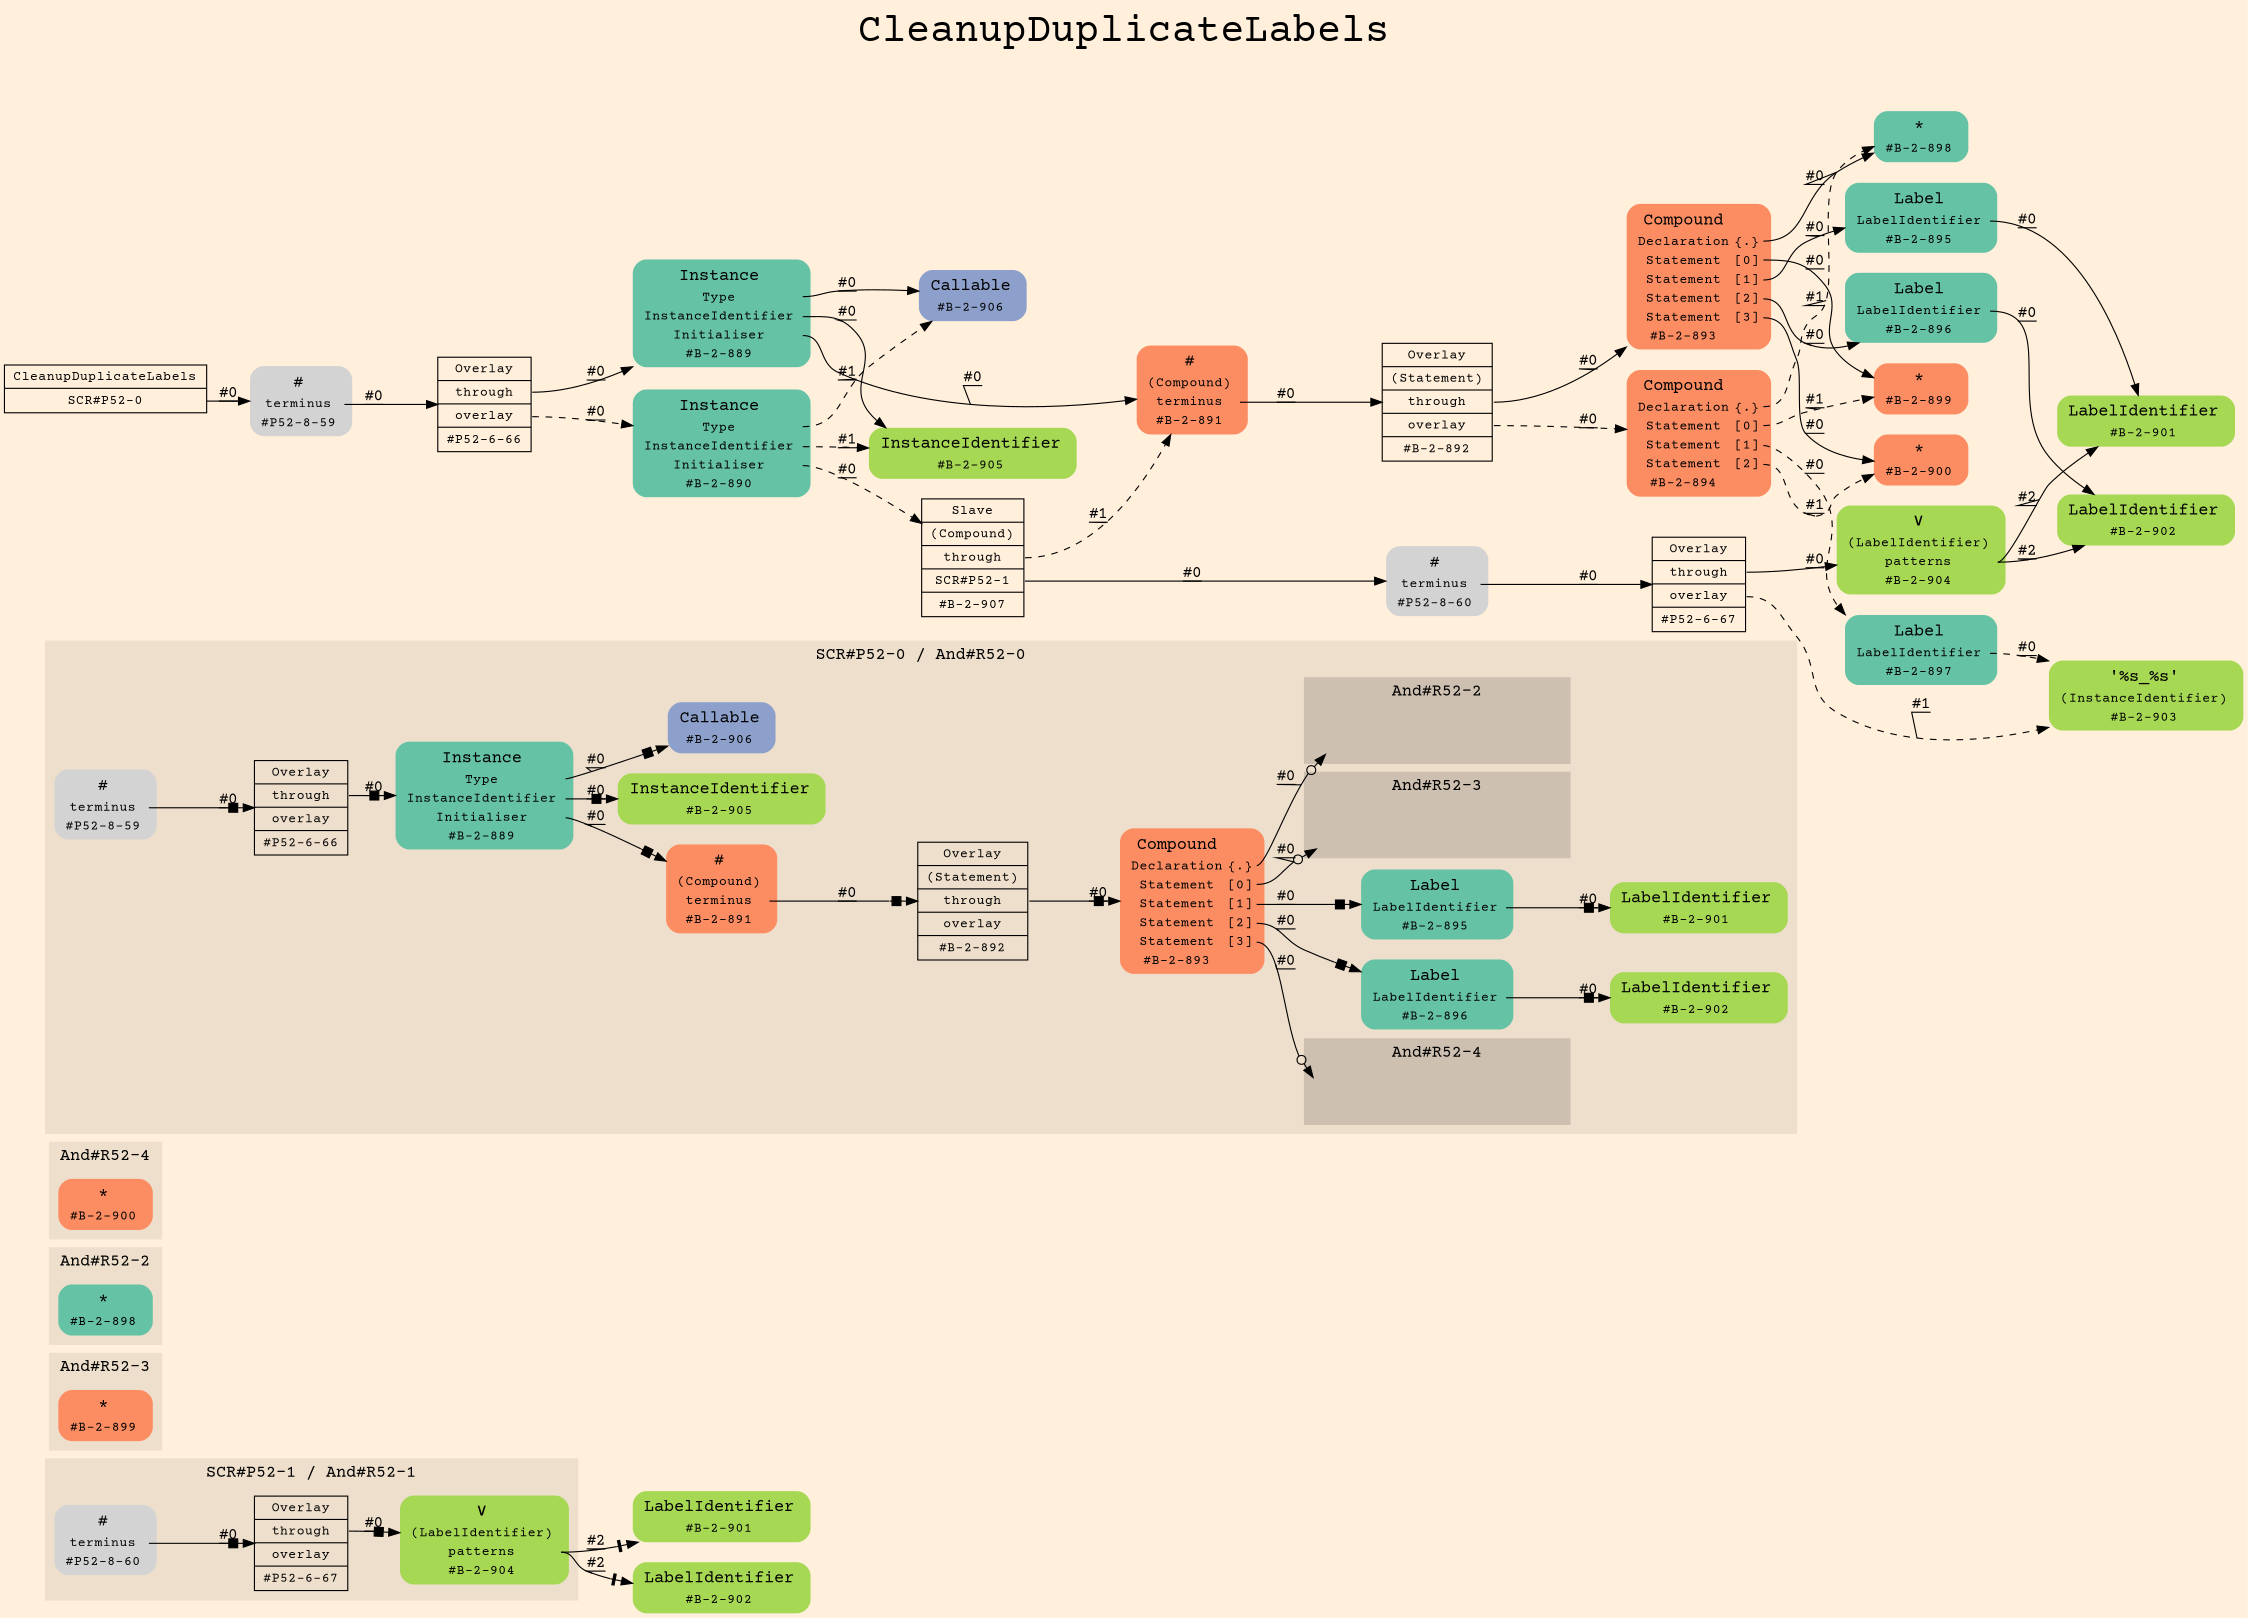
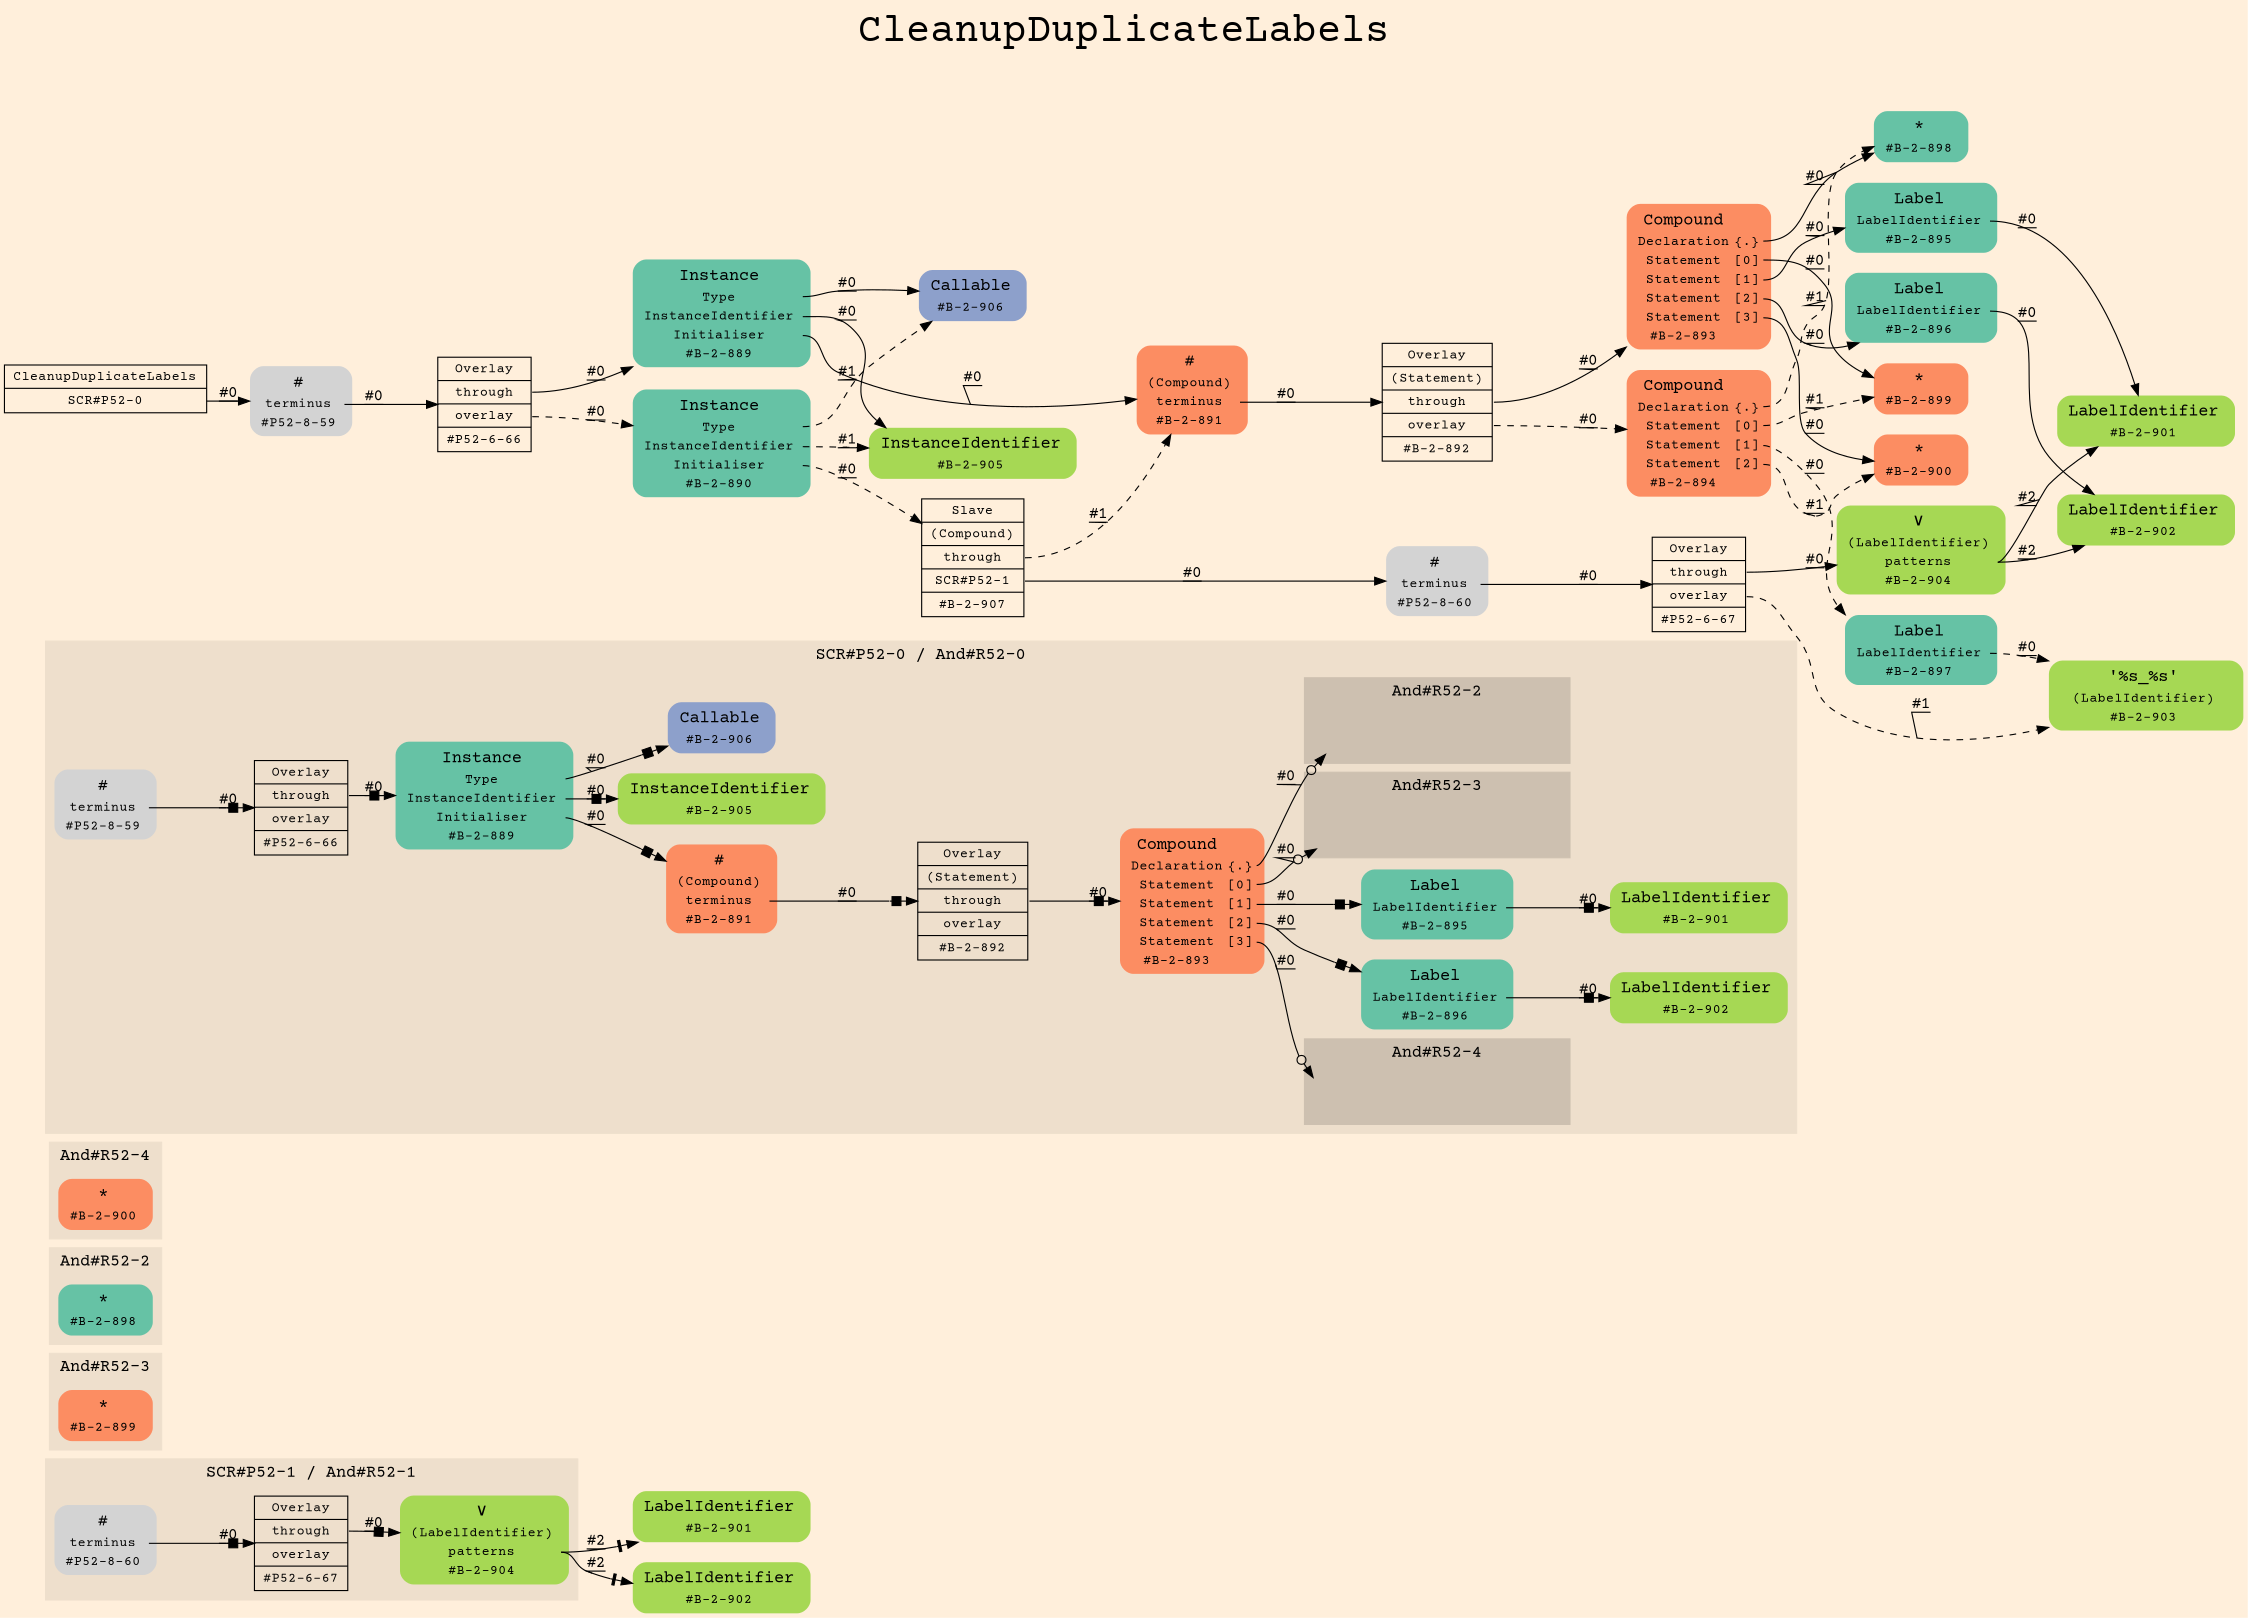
(2144, 698) -> (2144, 698)
